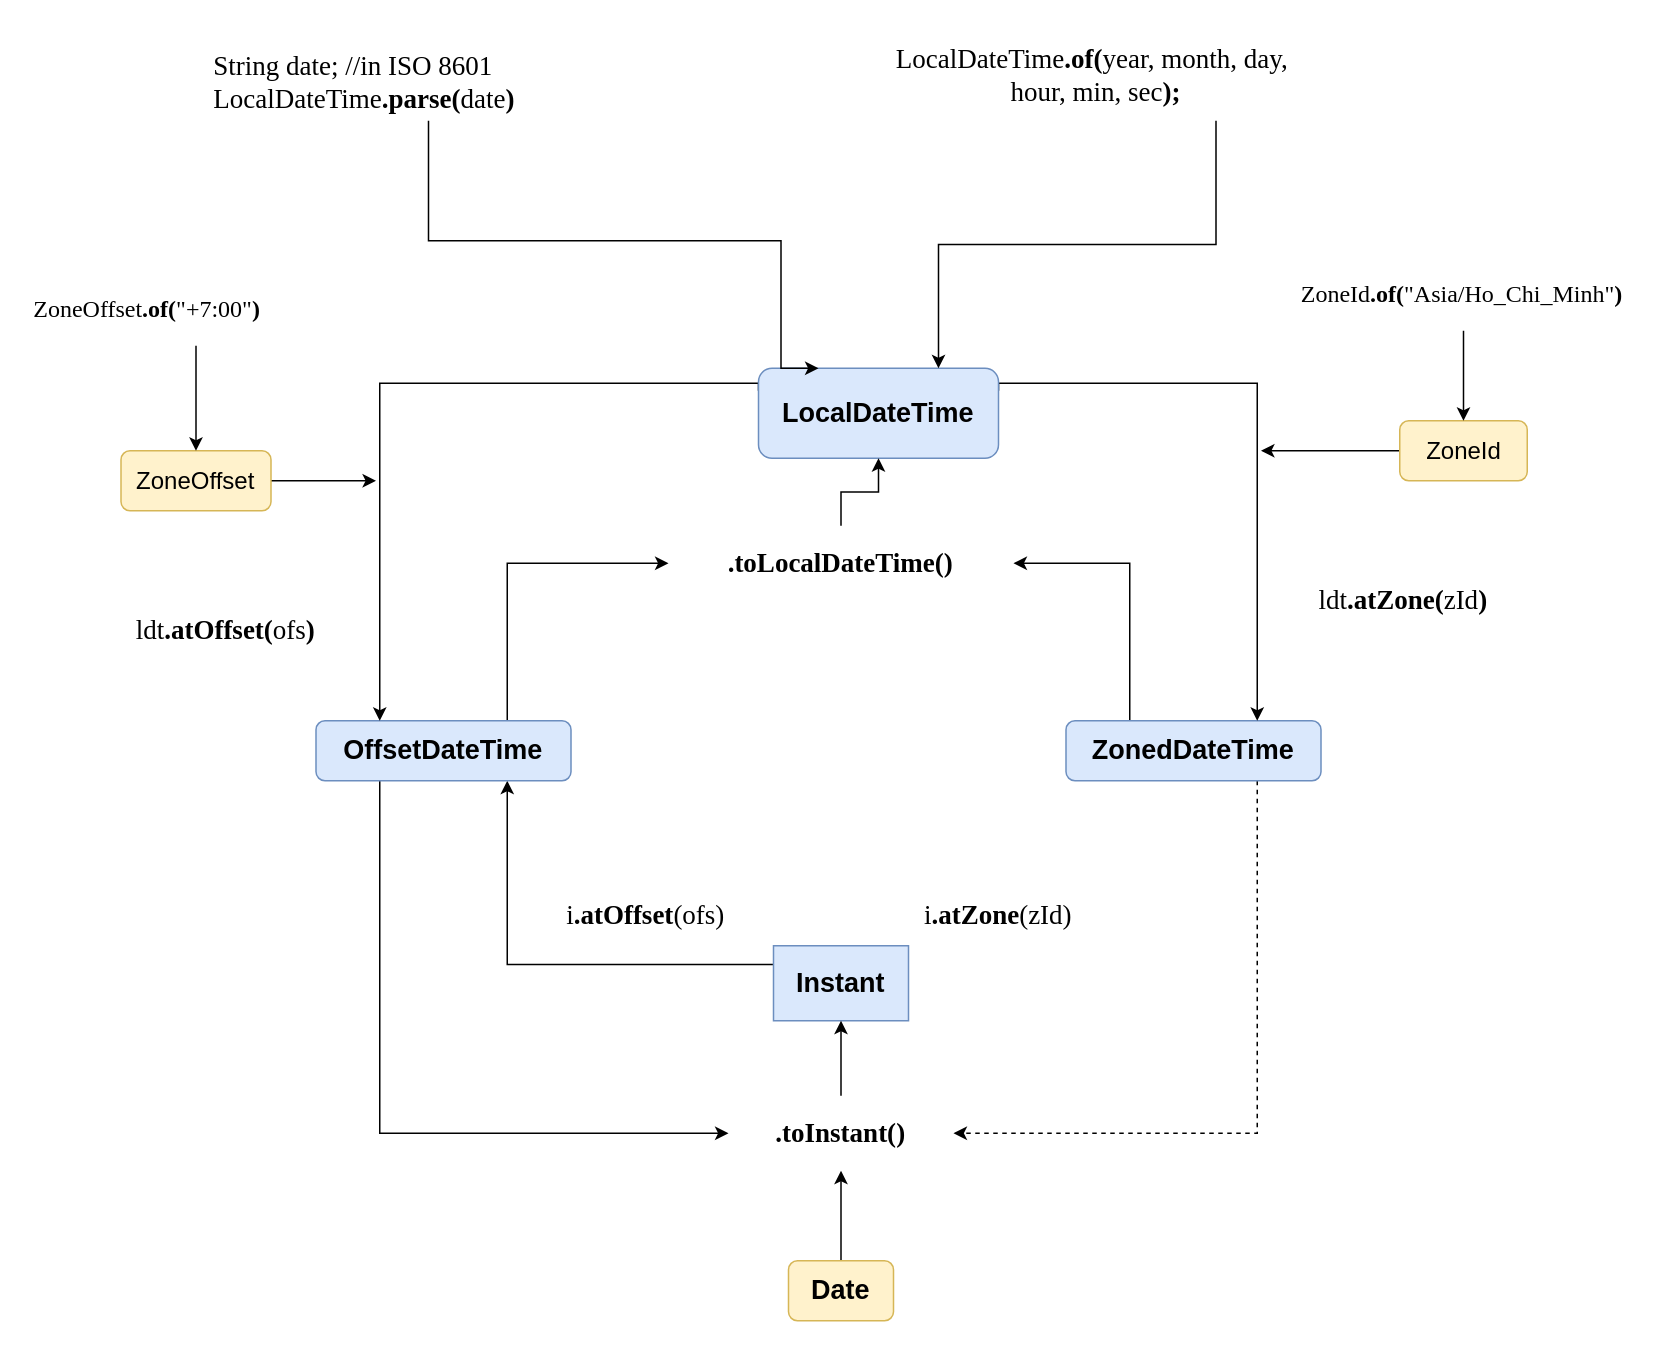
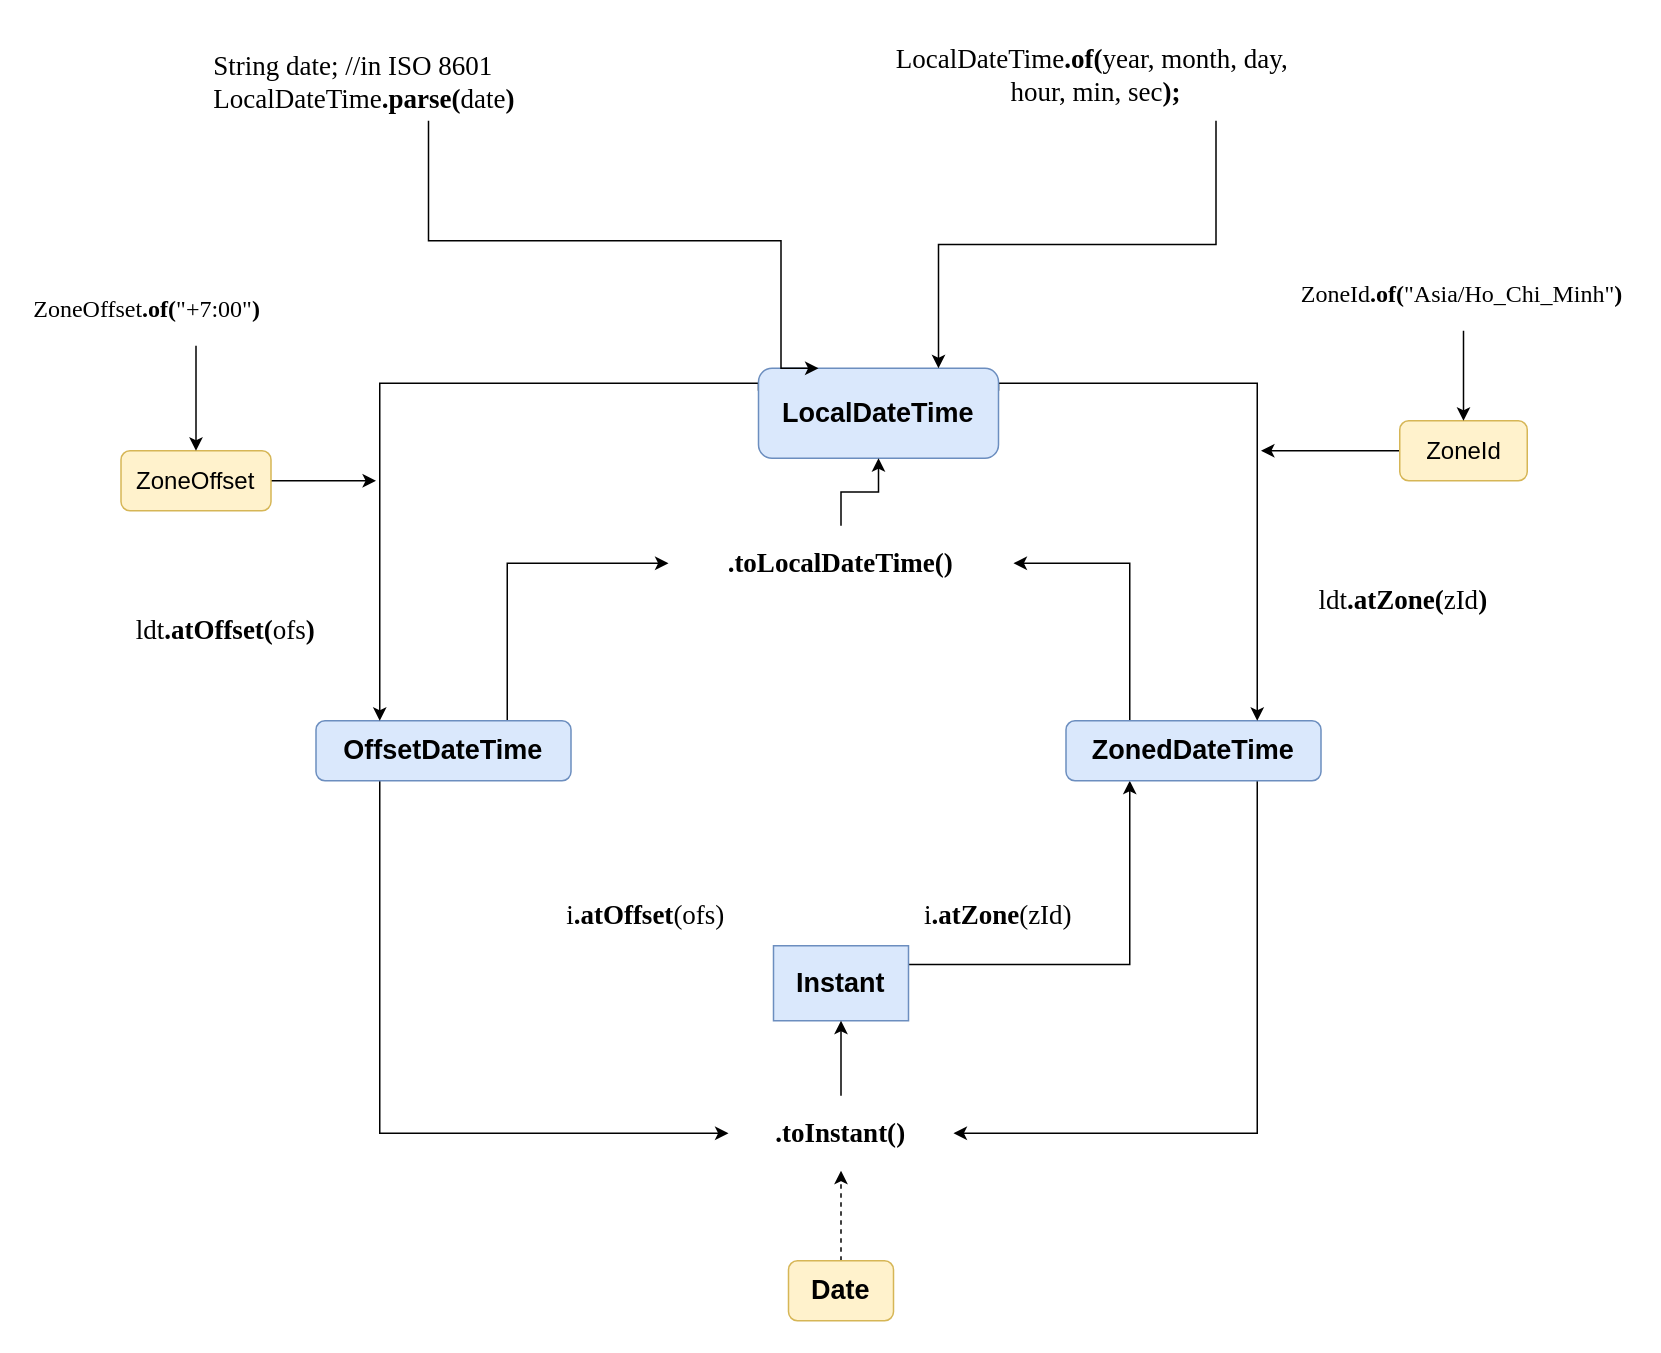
(553, 965) -> none
none -> (1105, 965)
(1257, 1105) -> (1257, 1105)
(841, 1219) -> (841, 1219)
